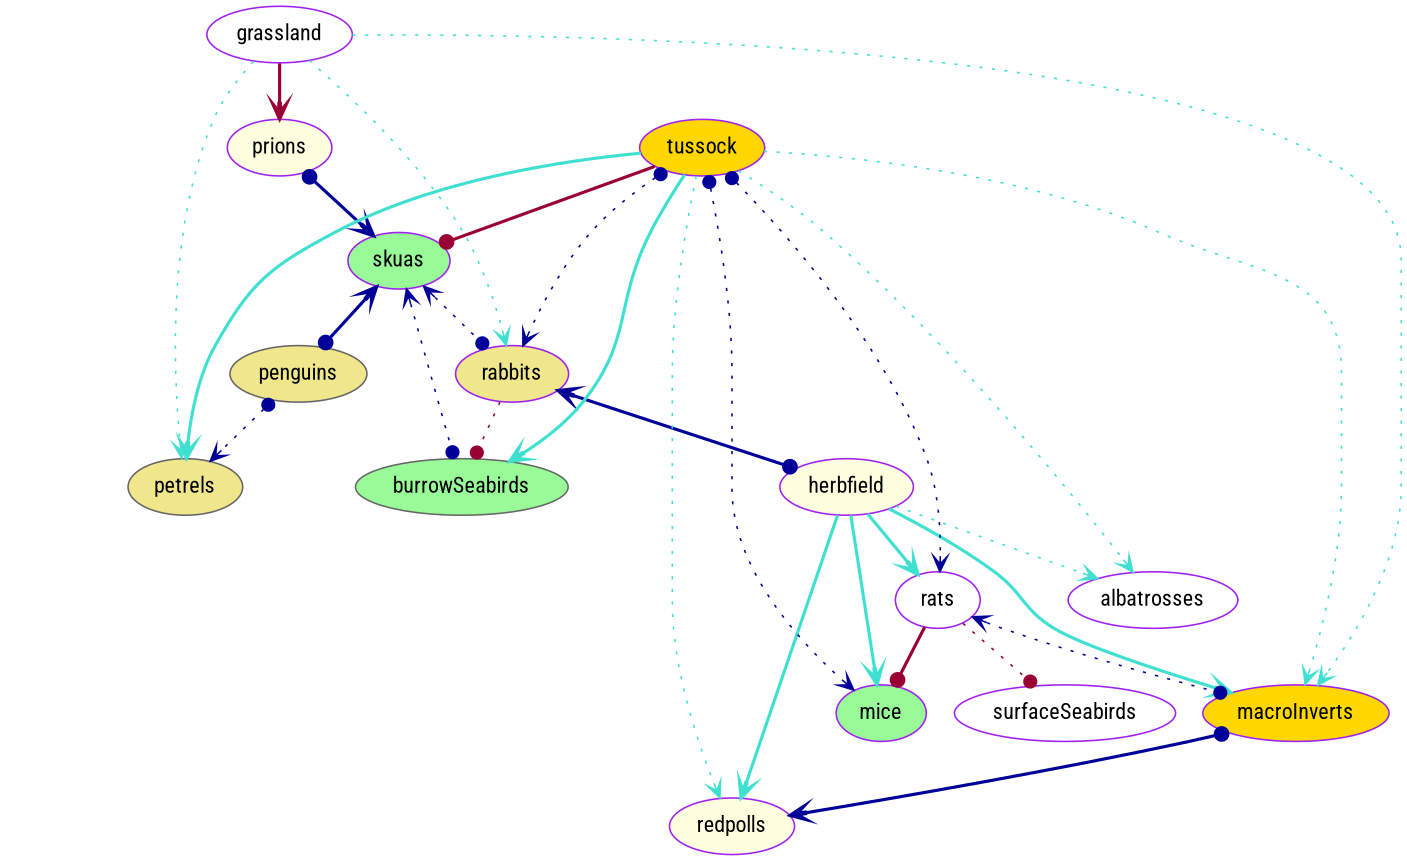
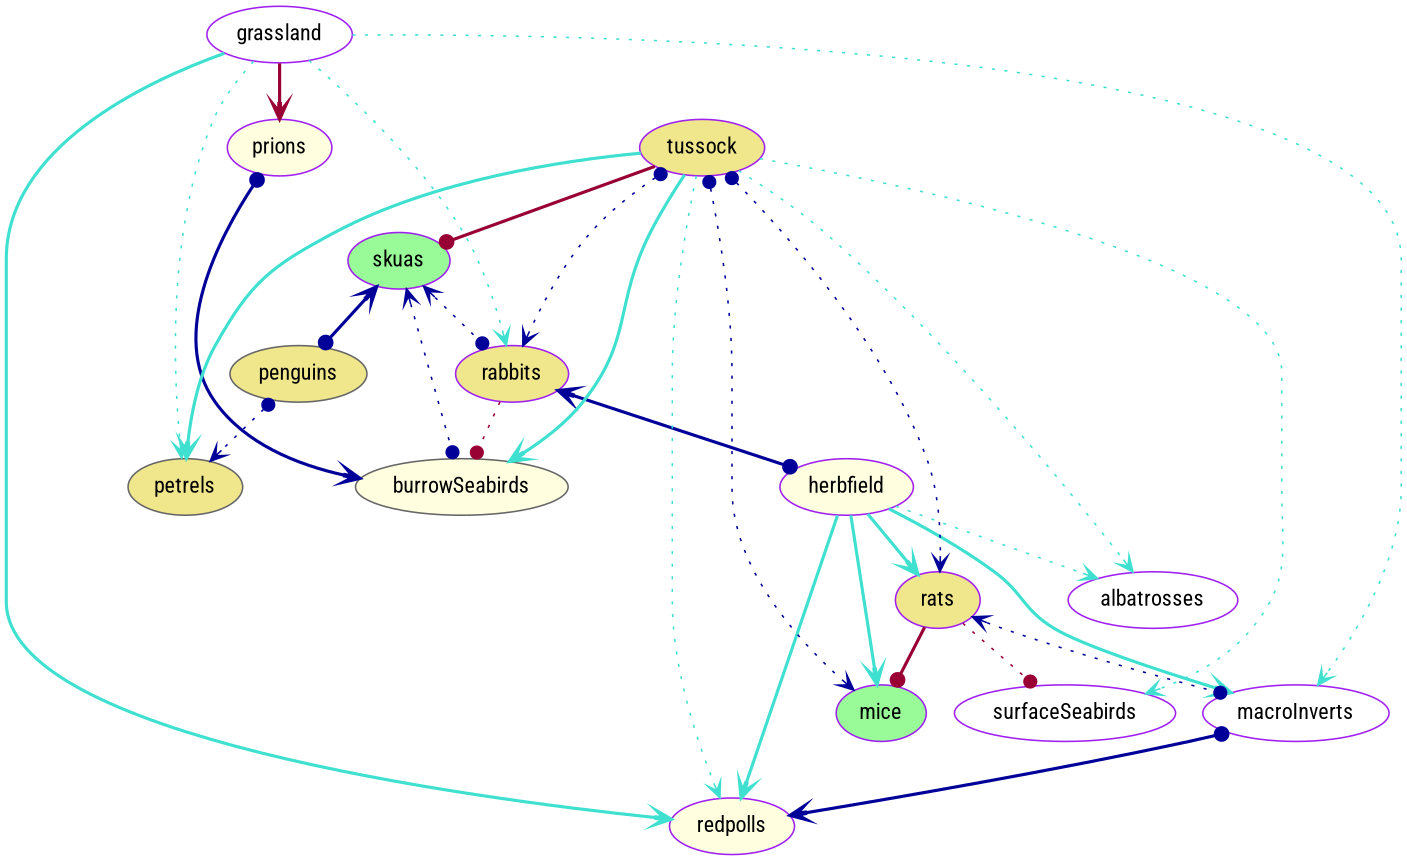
(702, 148) -> (702, 148)
(338, 203) -> (198, 355)
(1227, 257) -> (1217, 294)
(462, 487) -> (462, 487)
(938, 600) -> (938, 600)
none -> (16, 624)
(1296, 713) -> (1296, 713)
